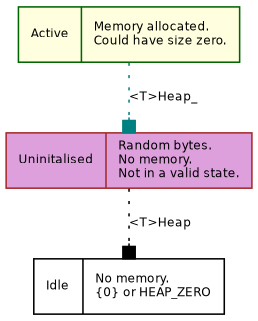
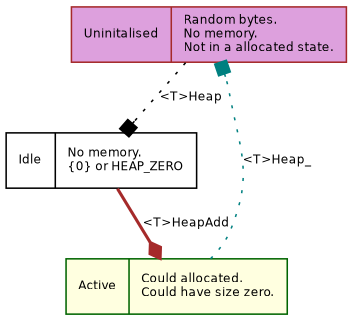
(152, 27) -> (193, 279)
(179, 174) -> (259, 48)
none -> (134, 216)
